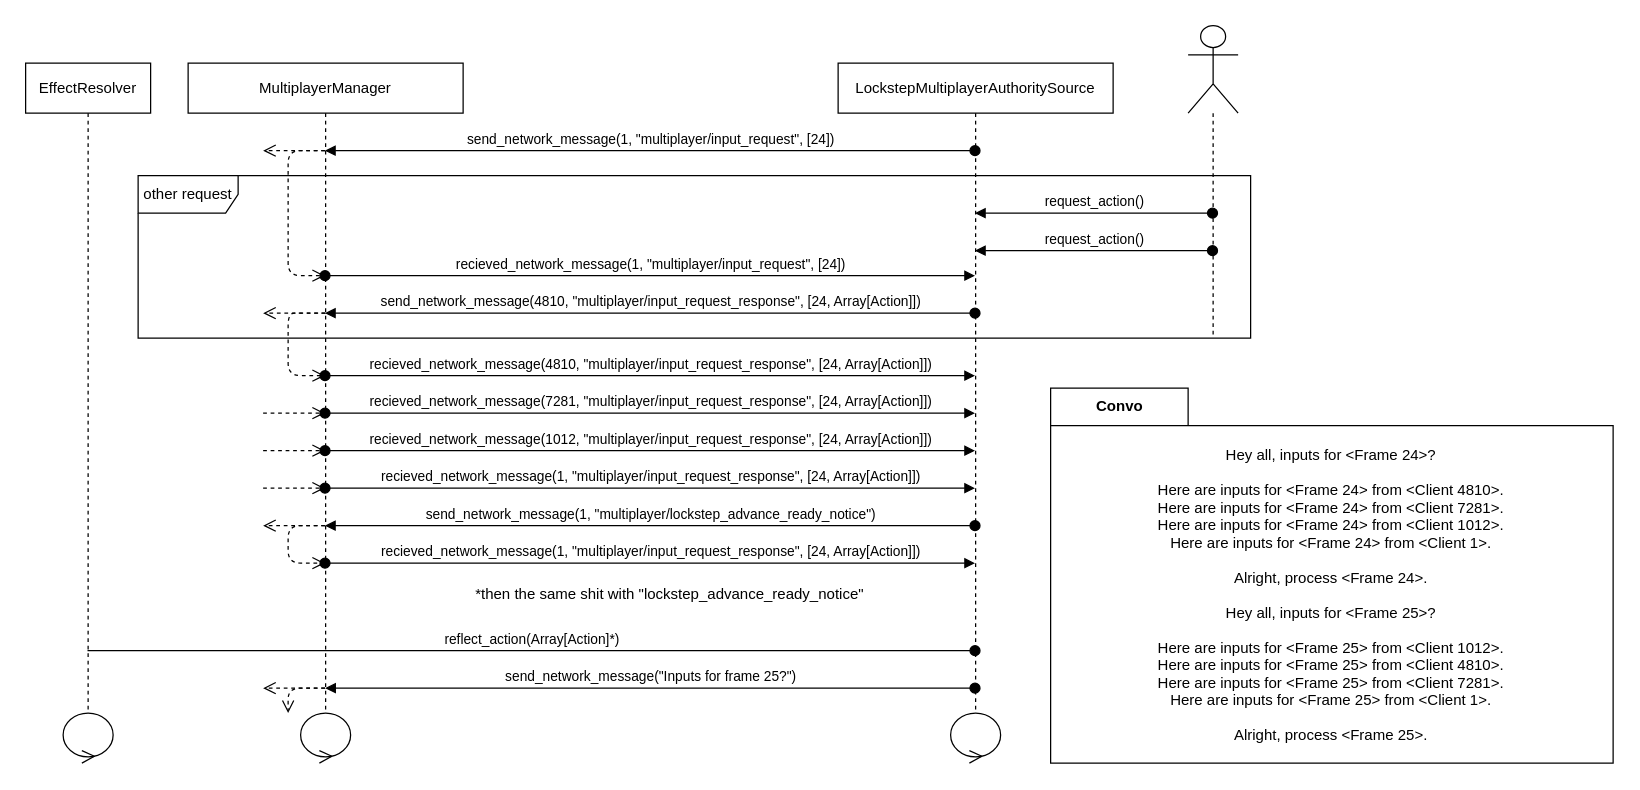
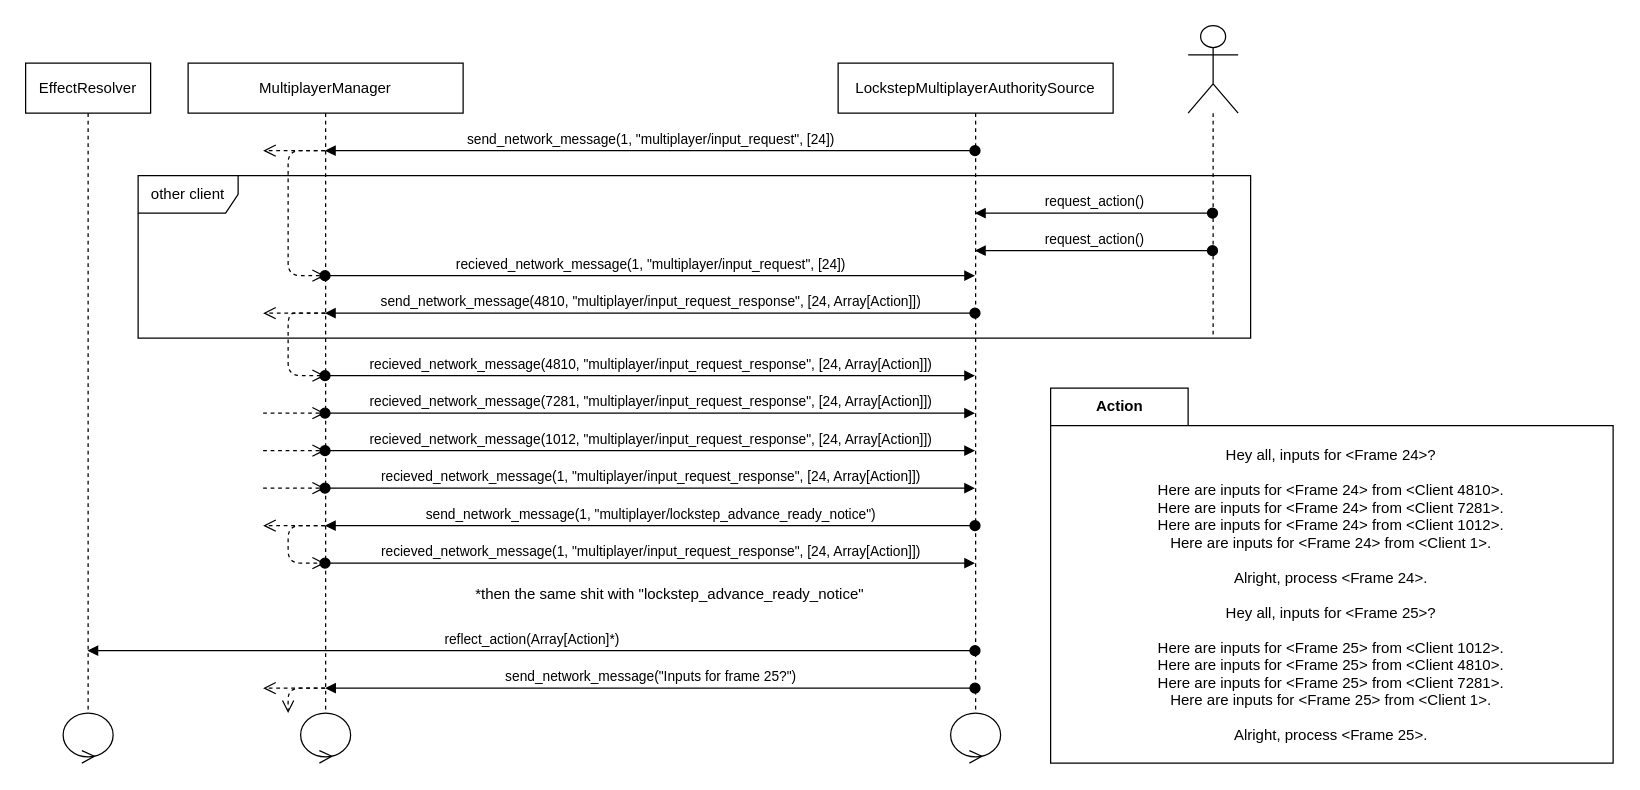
(188, 194) -> (188, 194)
(1120, 407) -> (1120, 407)
(95, 651) -> (99, 651)
